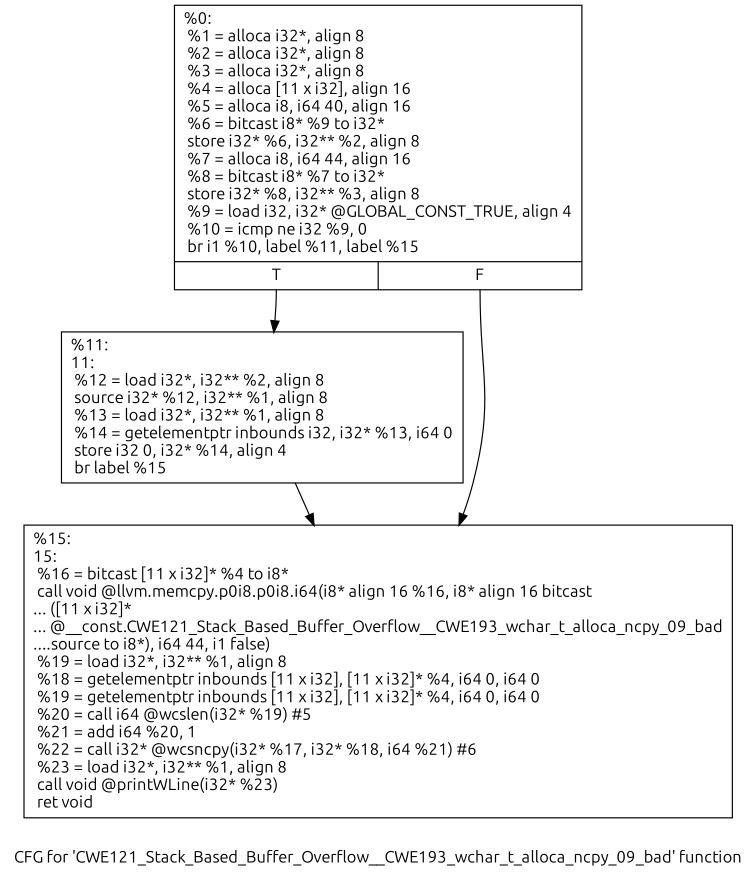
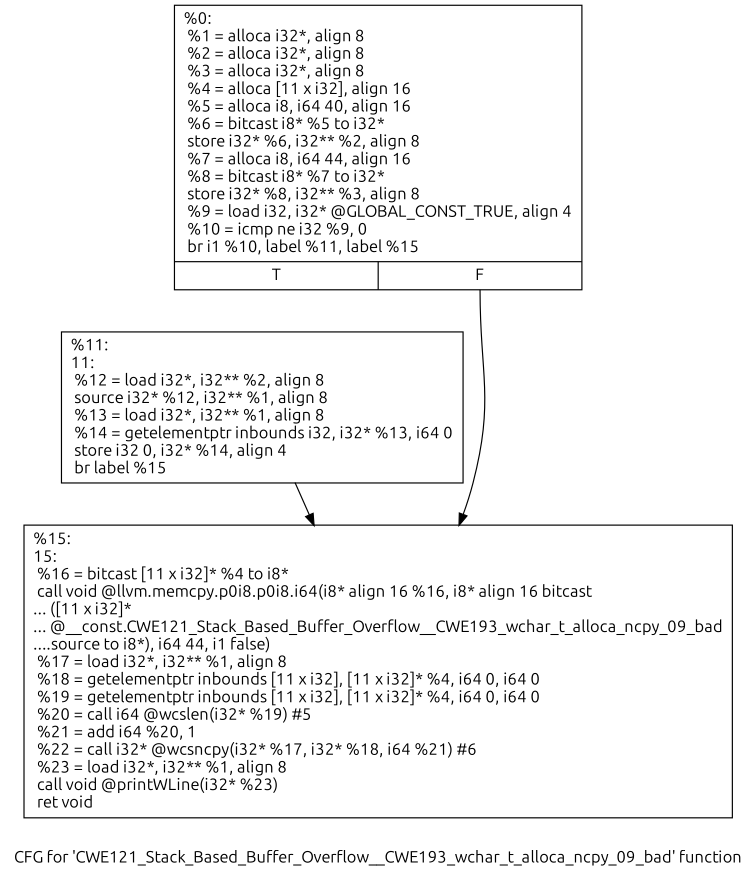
(285, 124) -> (285, 124)
(276, 305) -> none
(160, 662) -> (160, 662)
